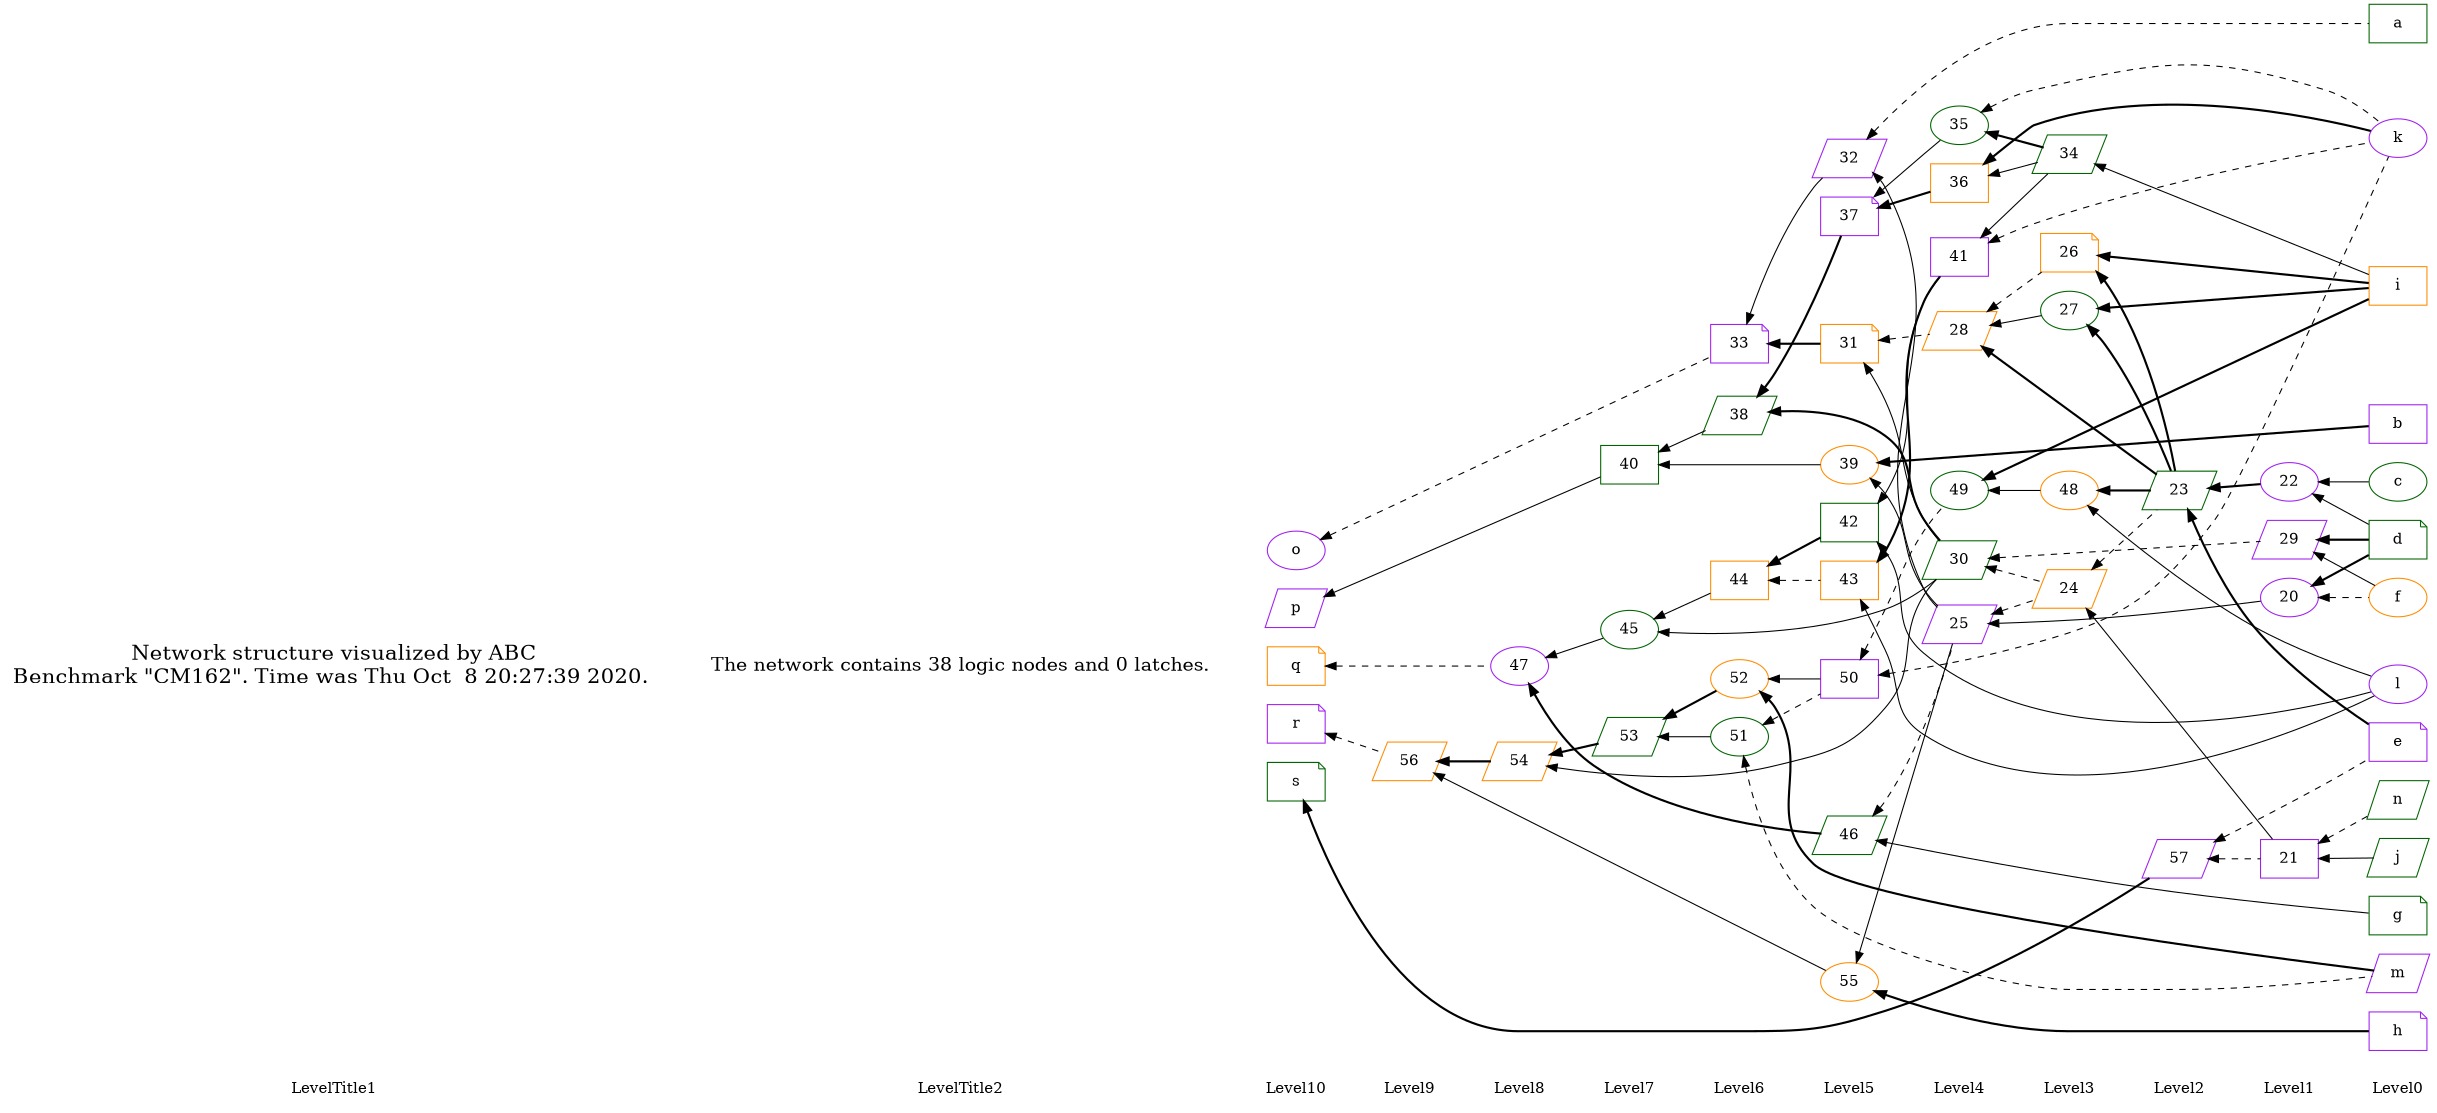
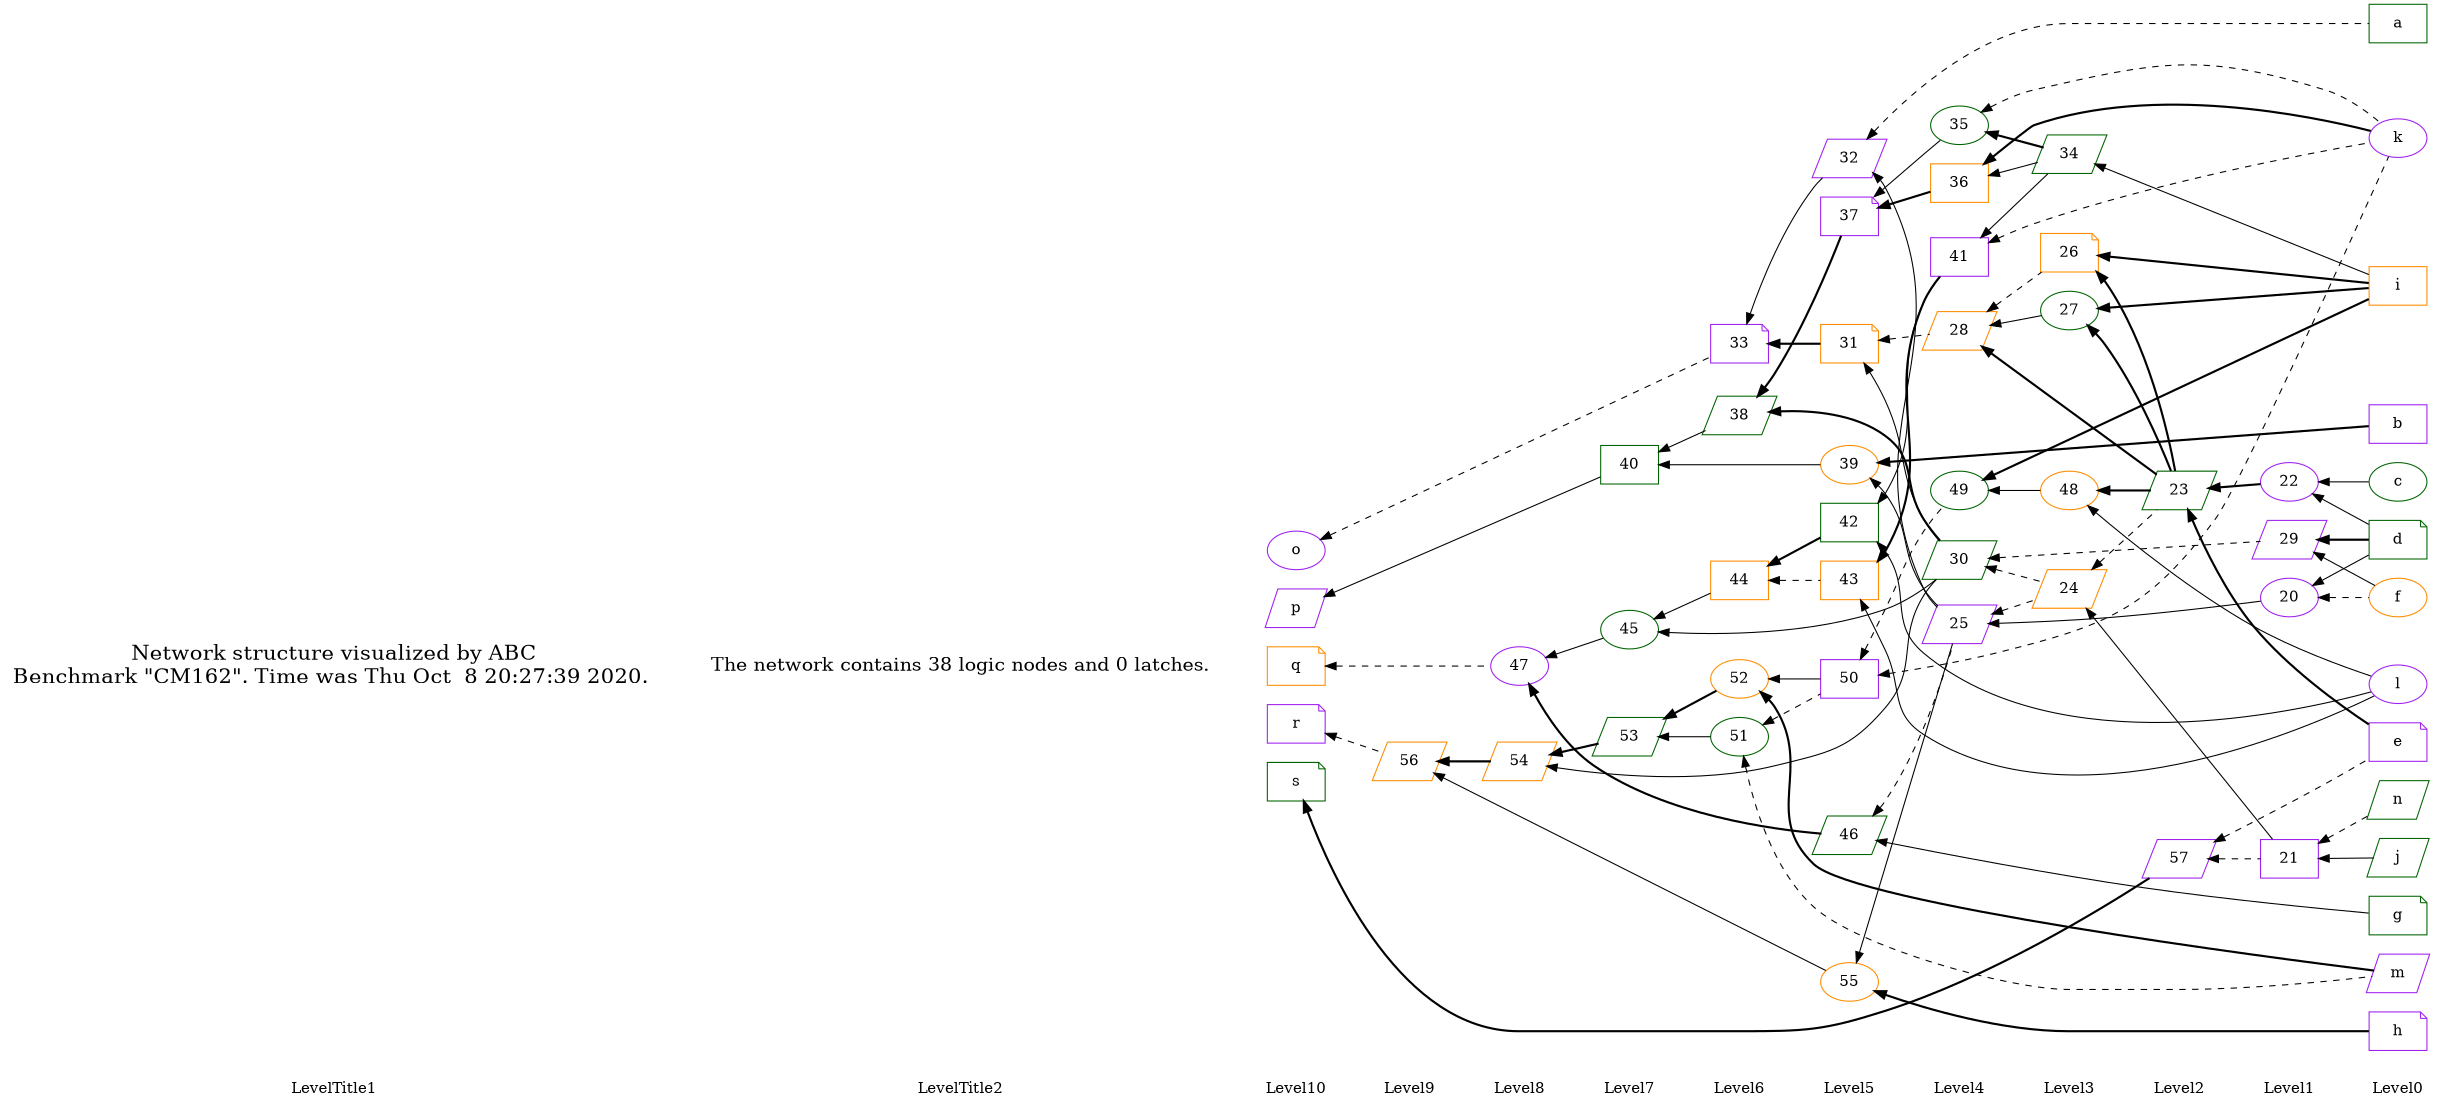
(2351, 564) -> (2351, 564)
